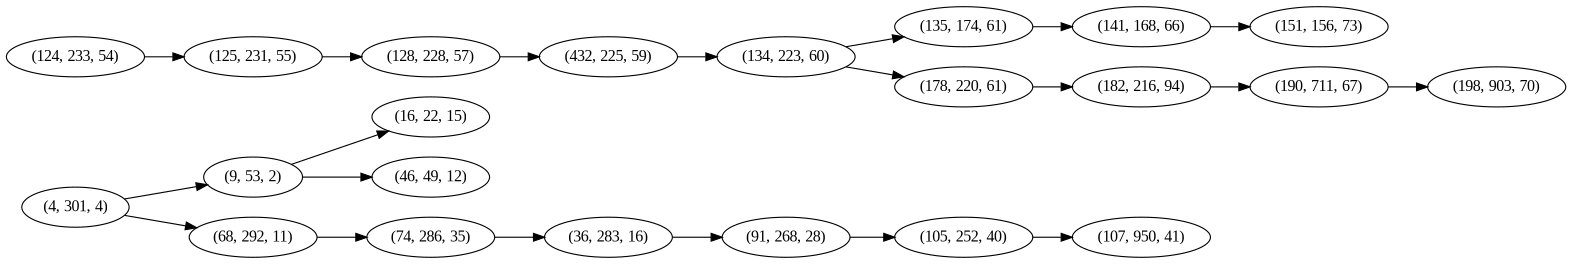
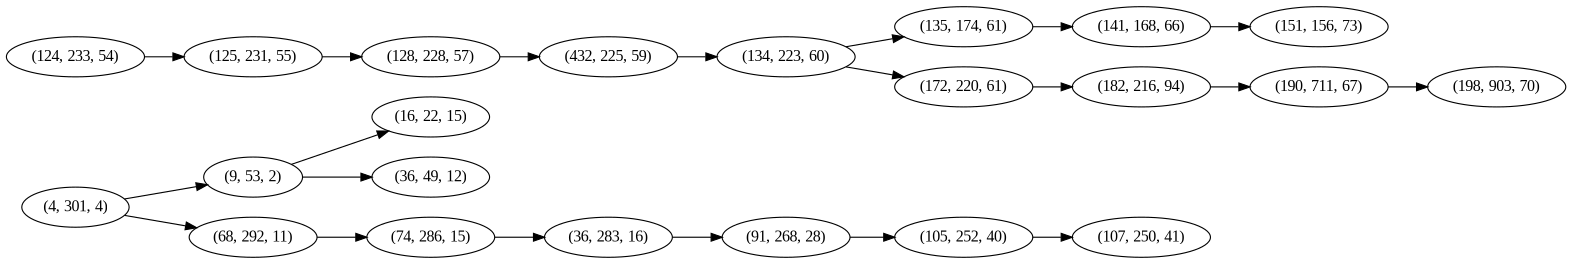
(964, 87) -> (964, 87)
(431, 177) -> (431, 177)
(431, 237) -> (431, 237)
(1141, 237) -> (1141, 237)
